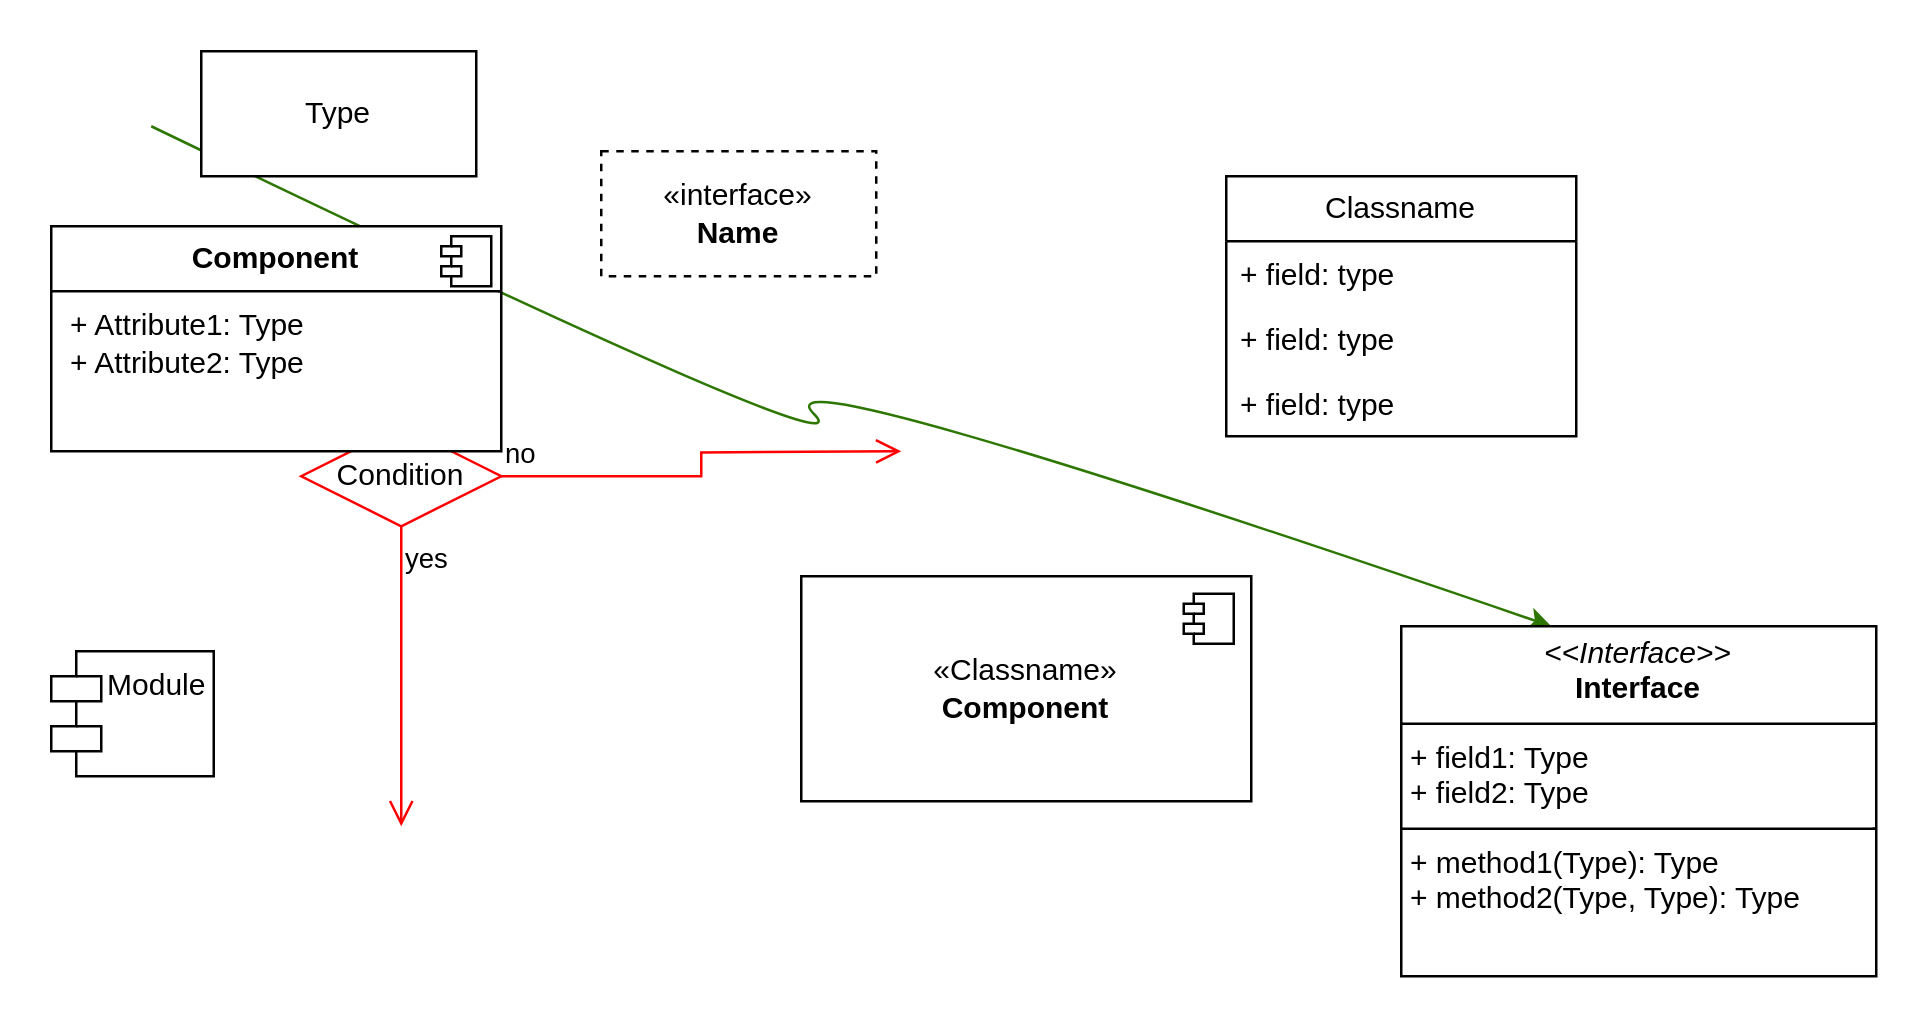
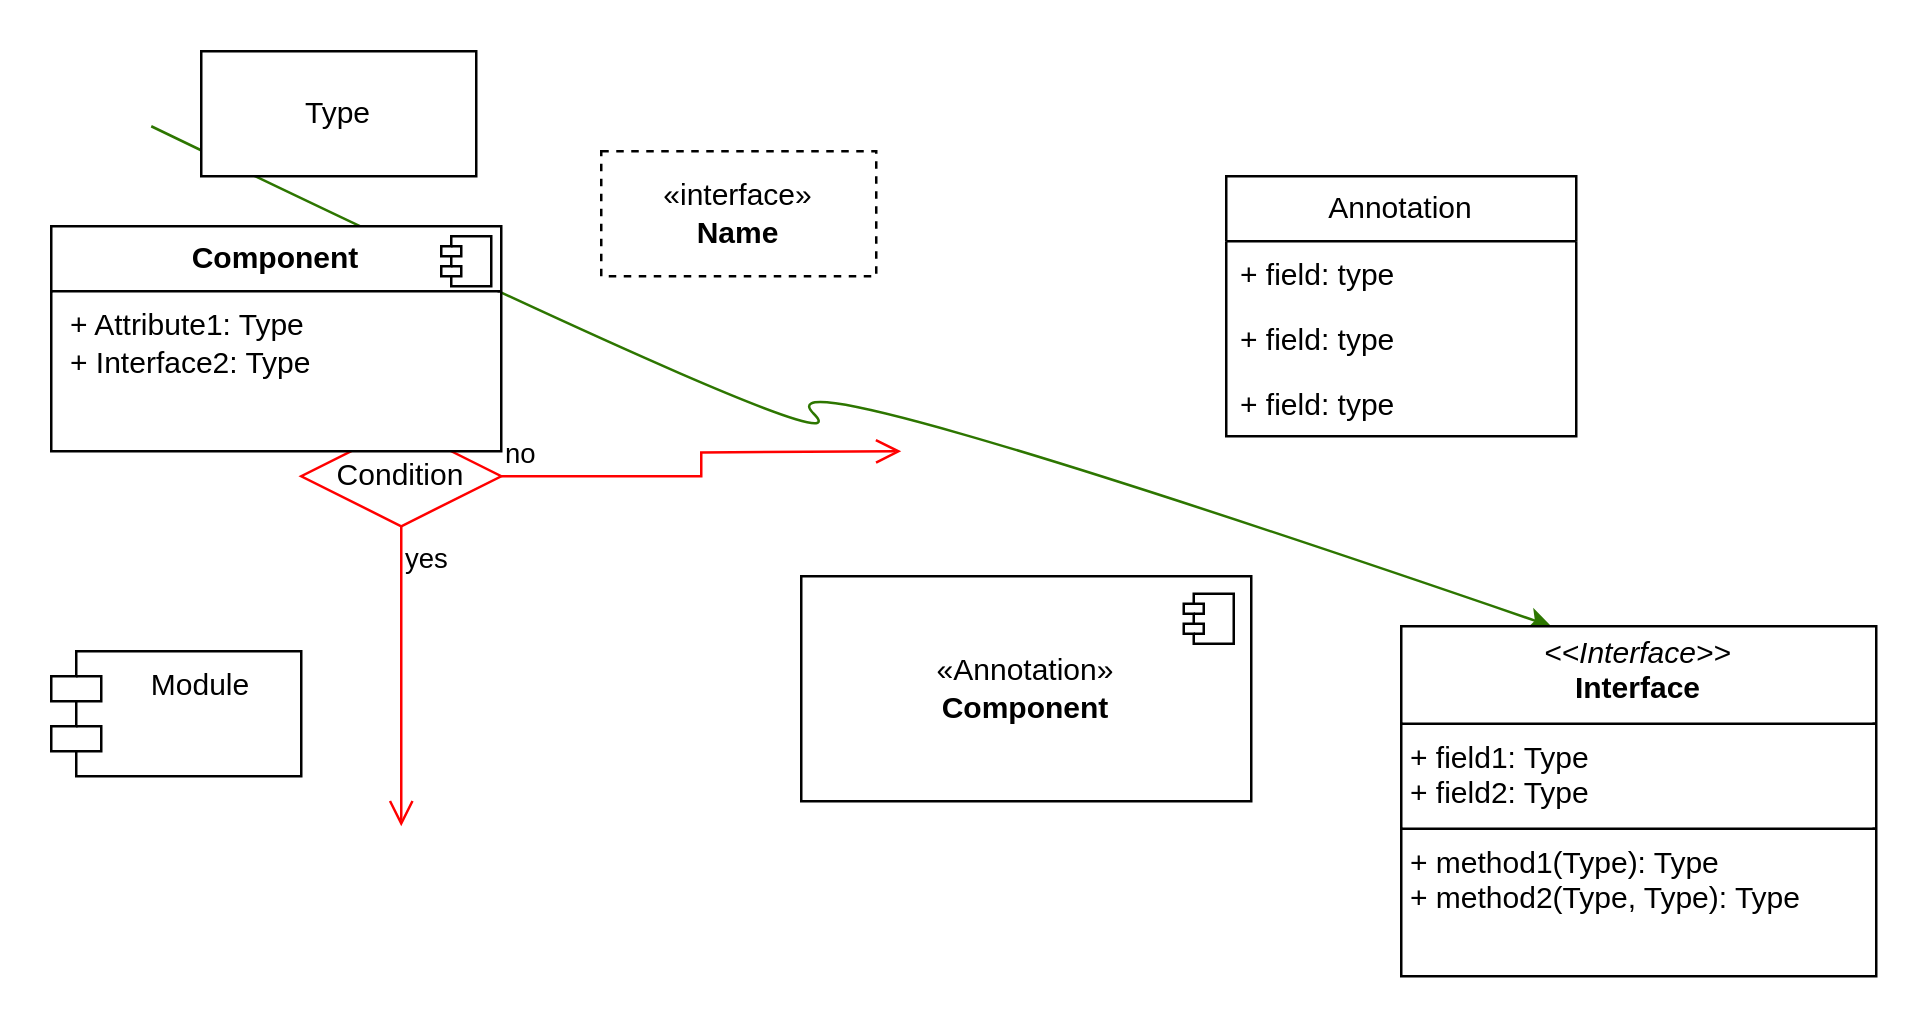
(1401, 209) -> (1401, 209)
(187, 226) -> (191, 226)
(1026, 689) -> (1026, 689)
(133, 714) -> (176, 714)
